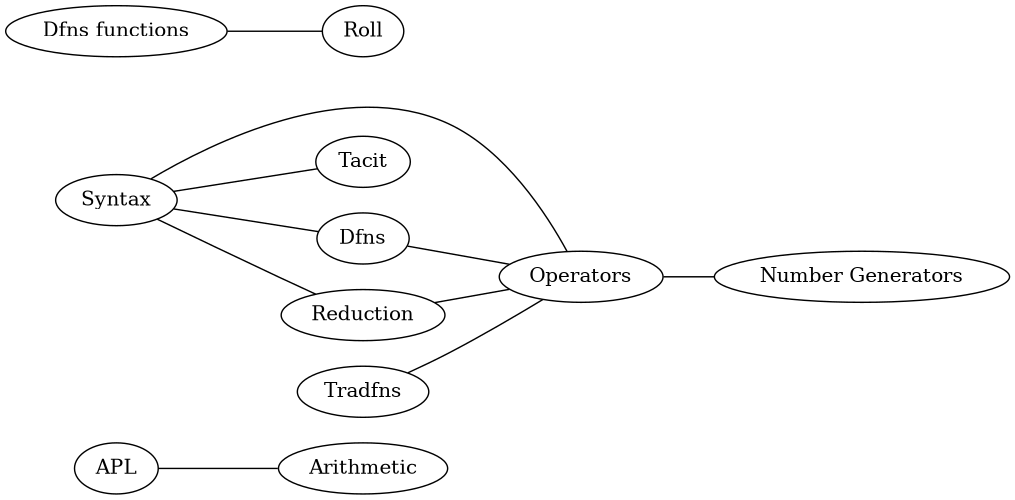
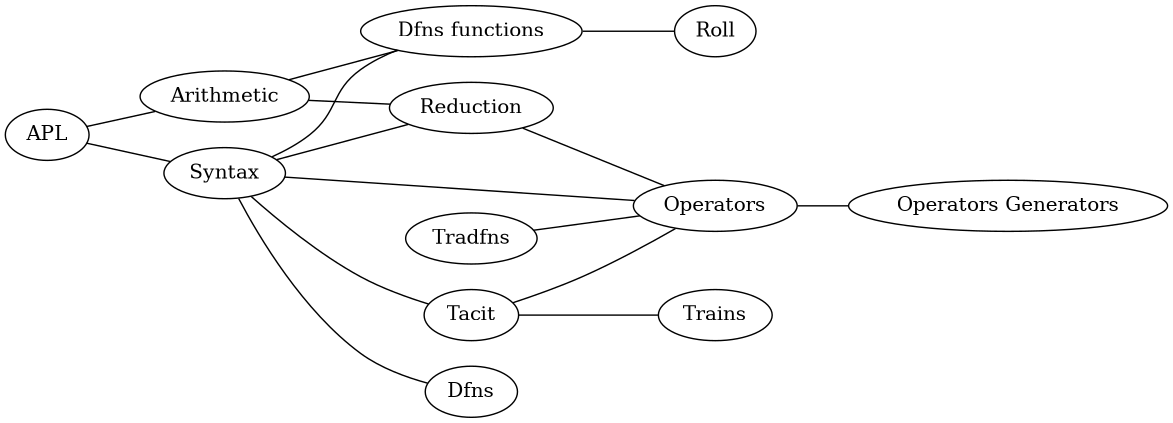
none -> (343, 65)
none -> (349, 102)
none -> (330, 110)
none -> (128, 152)
(458, 255) -> (596, 270)
(862, 277) -> (1008, 206)
none -> (715, 315)
